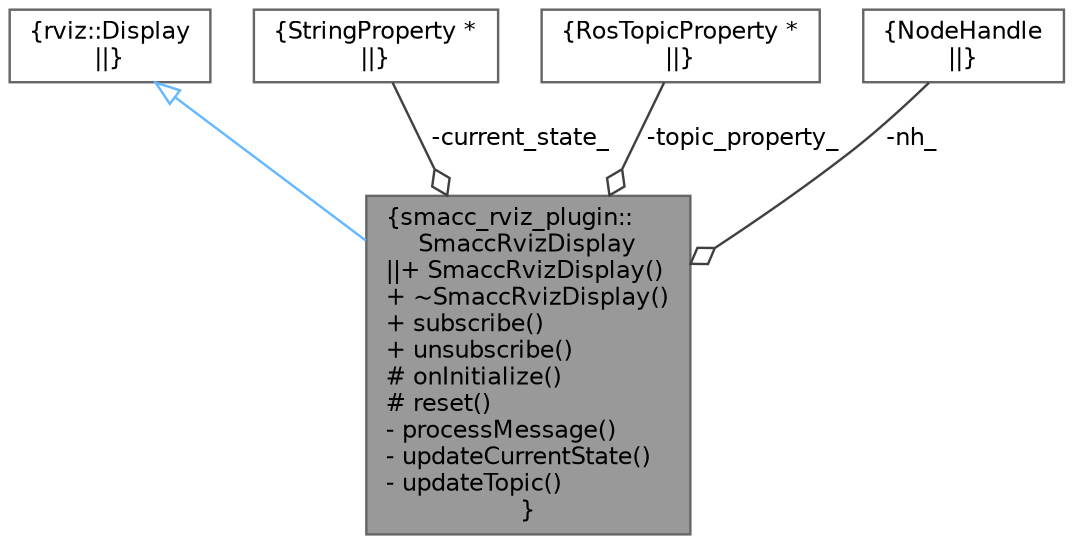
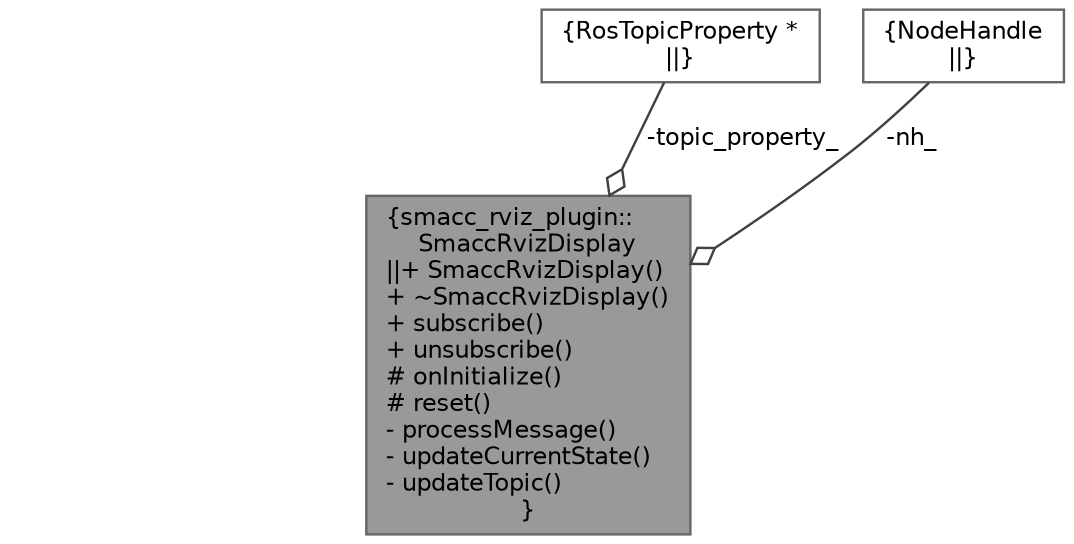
(110, 46) -> none
(376, 46) -> none
